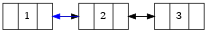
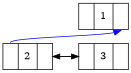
(62, 16) -> none
